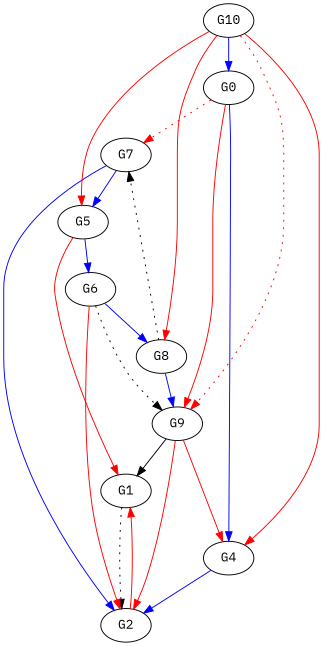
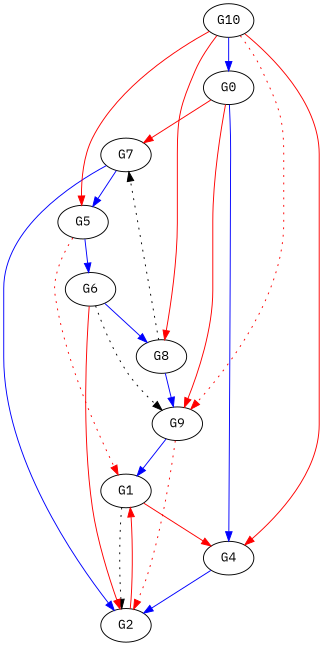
(186, 116) -> (186, 116)
(69, 354) -> (69, 354)
(155, 454) -> (155, 454)
(201, 486) -> (173, 522)
(161, 522) -> (161, 522)
